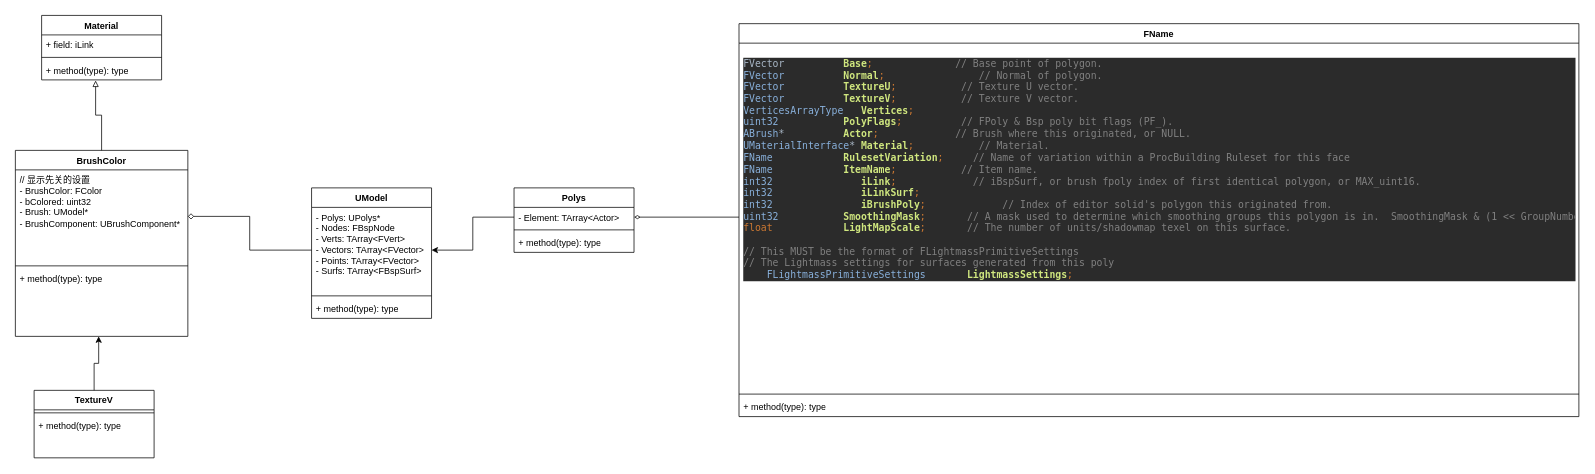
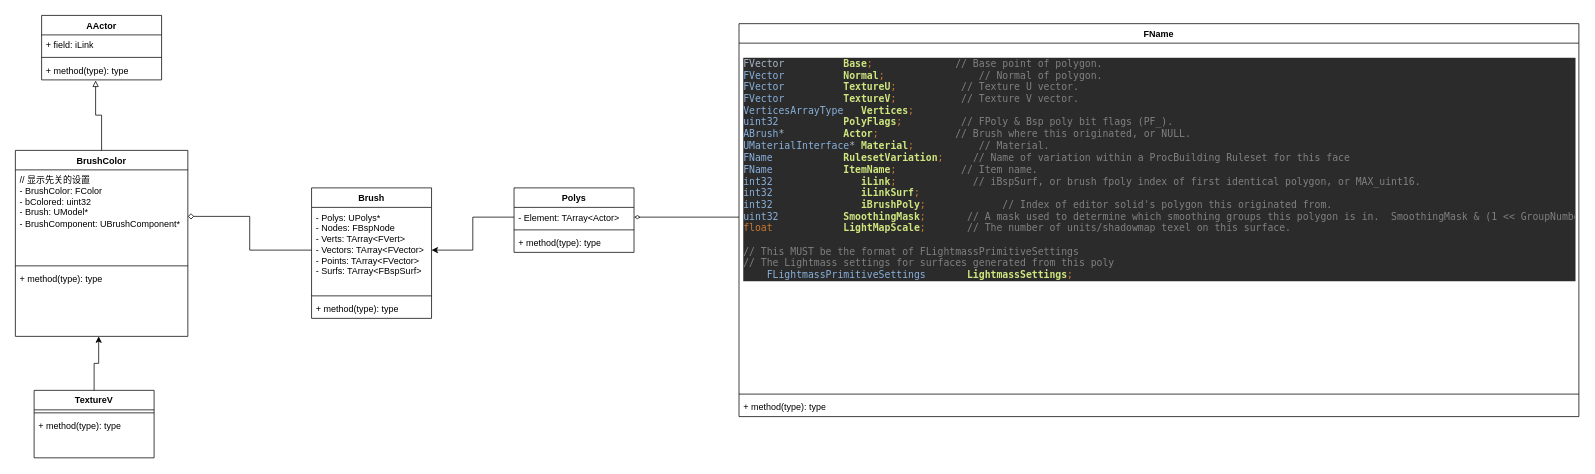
(102, 26) -> (102, 26)
(372, 199) -> (372, 199)
